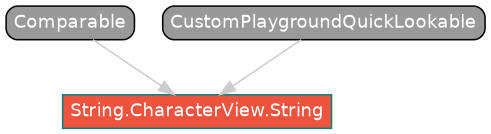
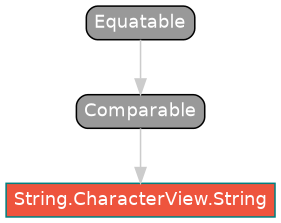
none -> (141, 23)
(324, 23) -> none
